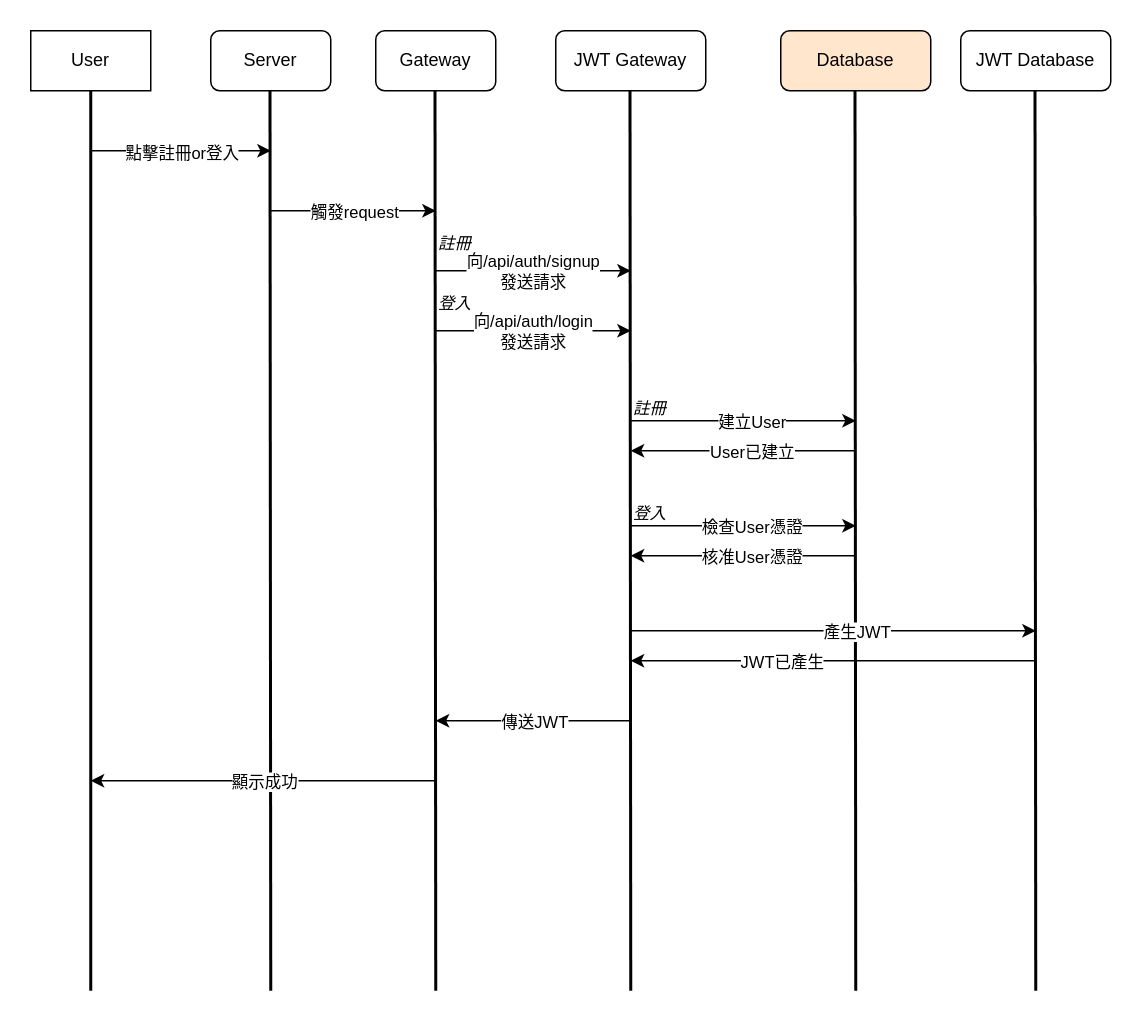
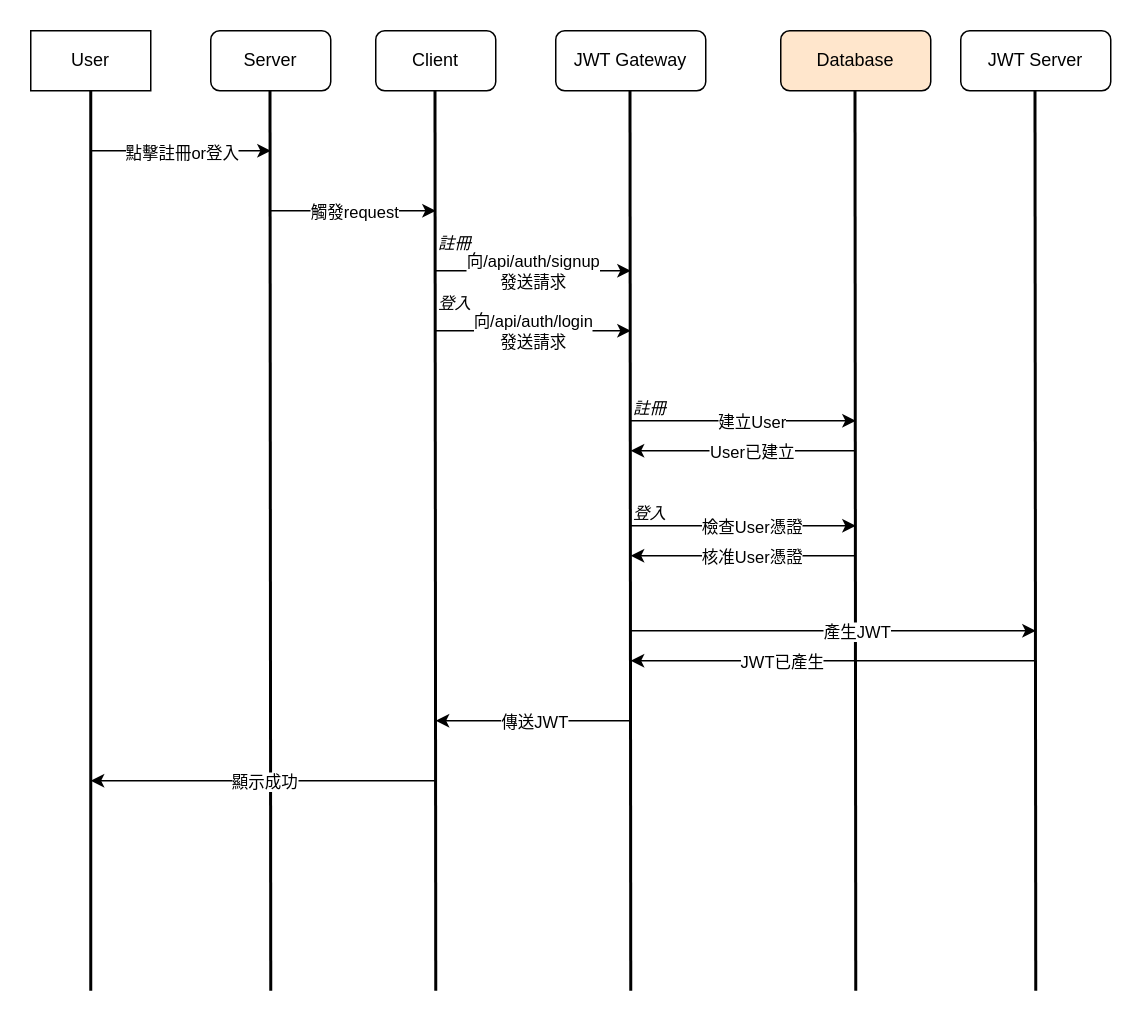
(436, 61) -> (436, 61)
(1036, 61) -> (1036, 61)
